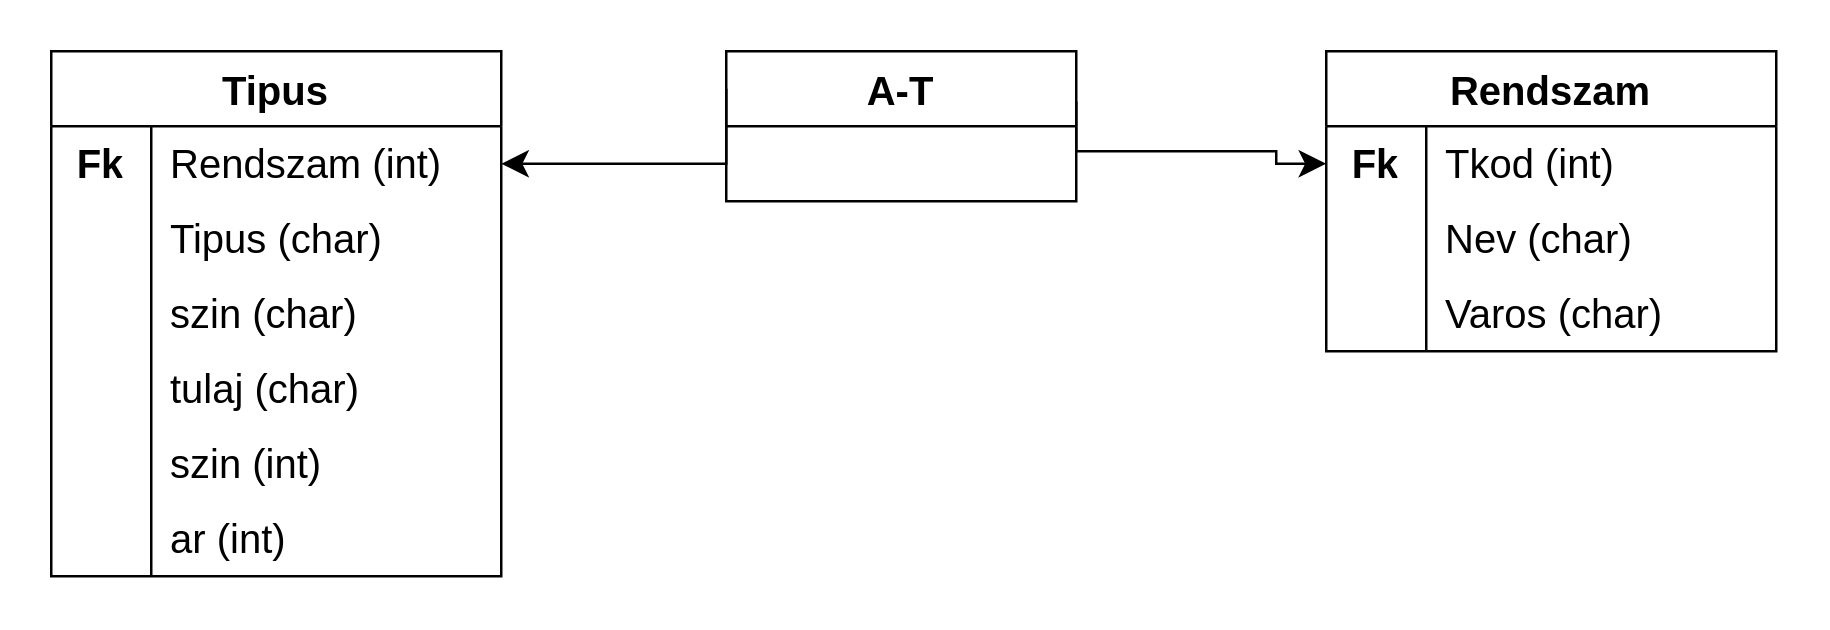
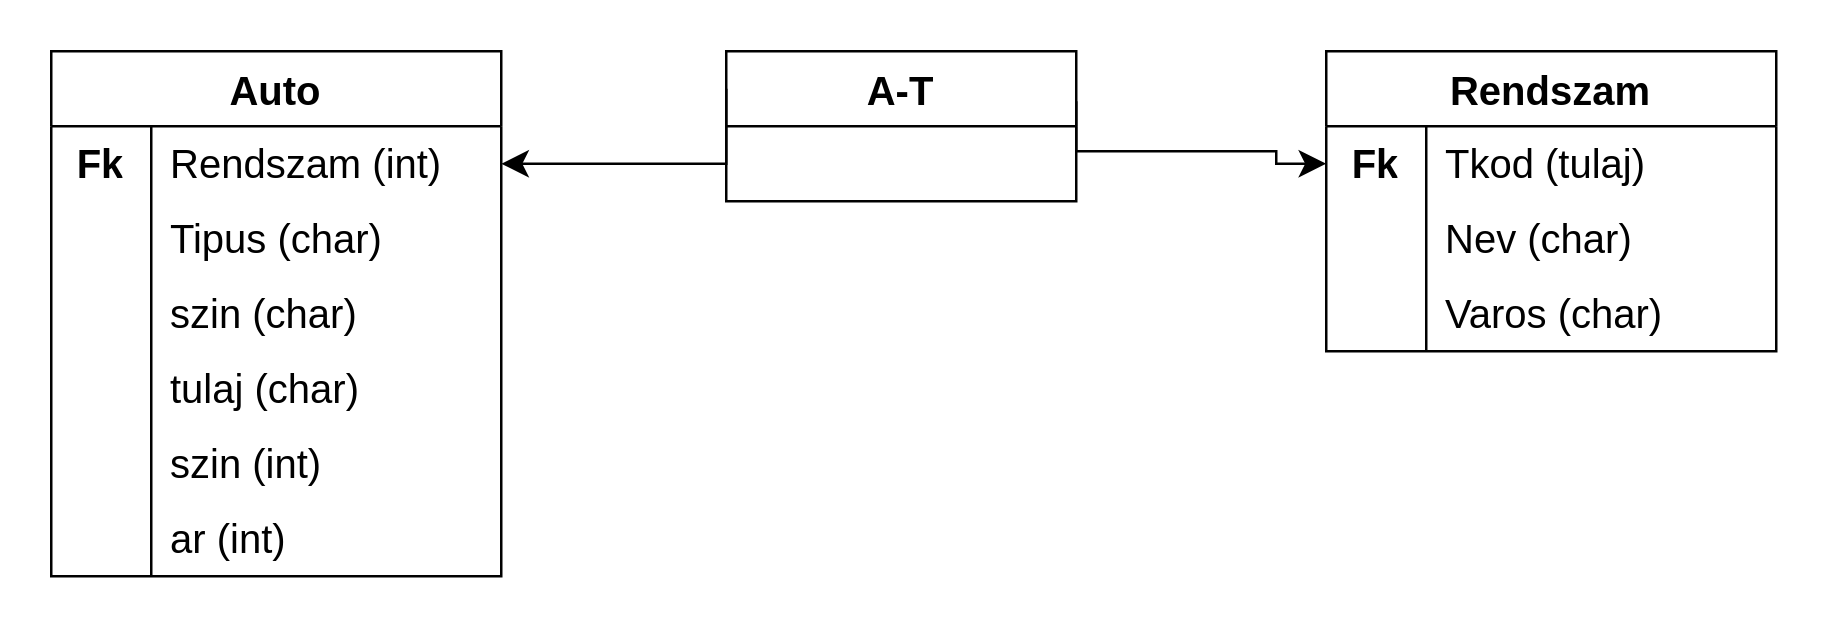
(275, 92) -> (275, 92)
(1548, 164) -> (1570, 164)
